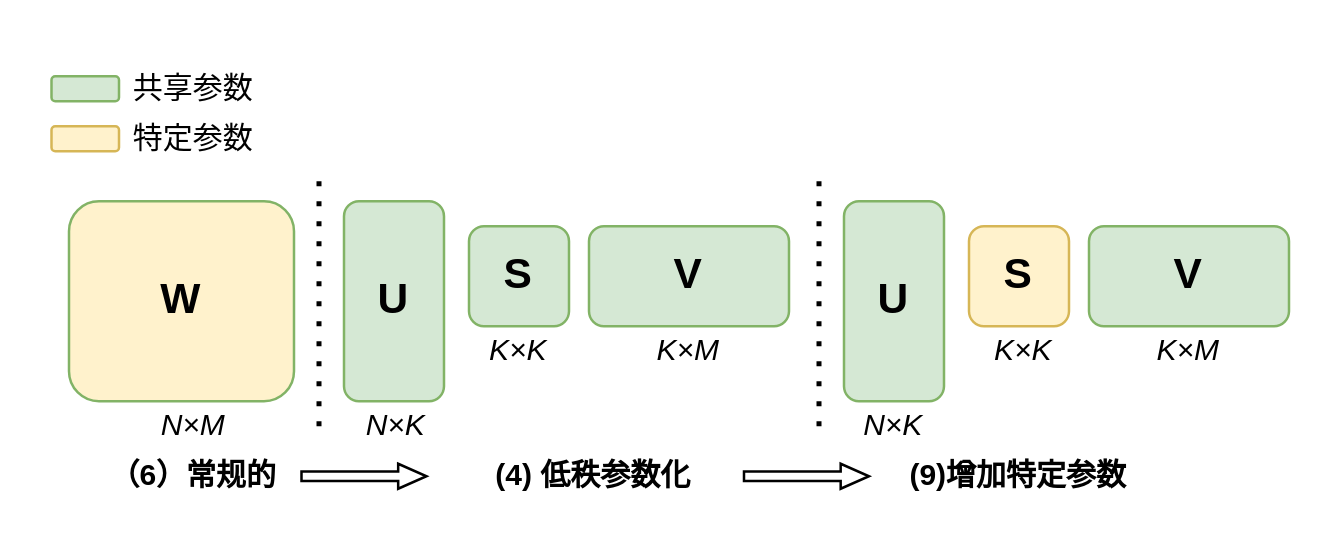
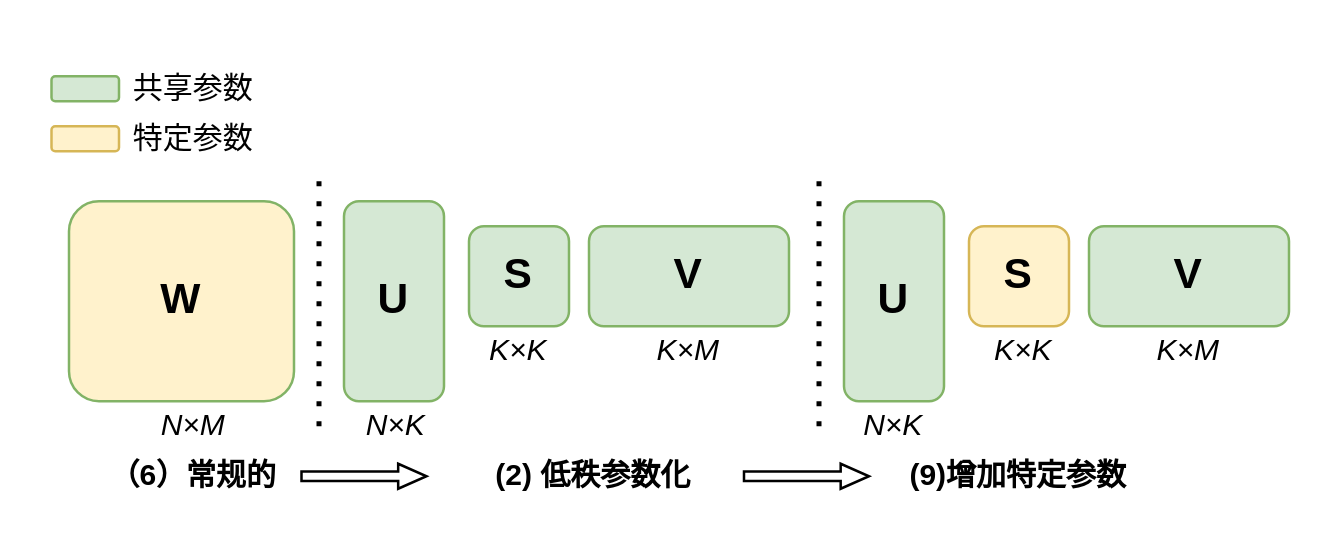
(594, 476) -> (594, 476)
